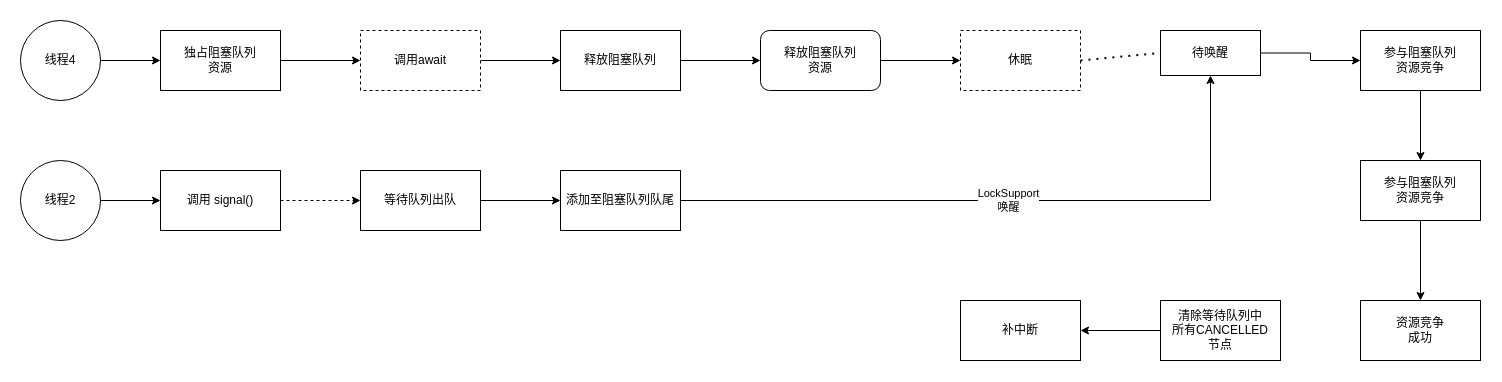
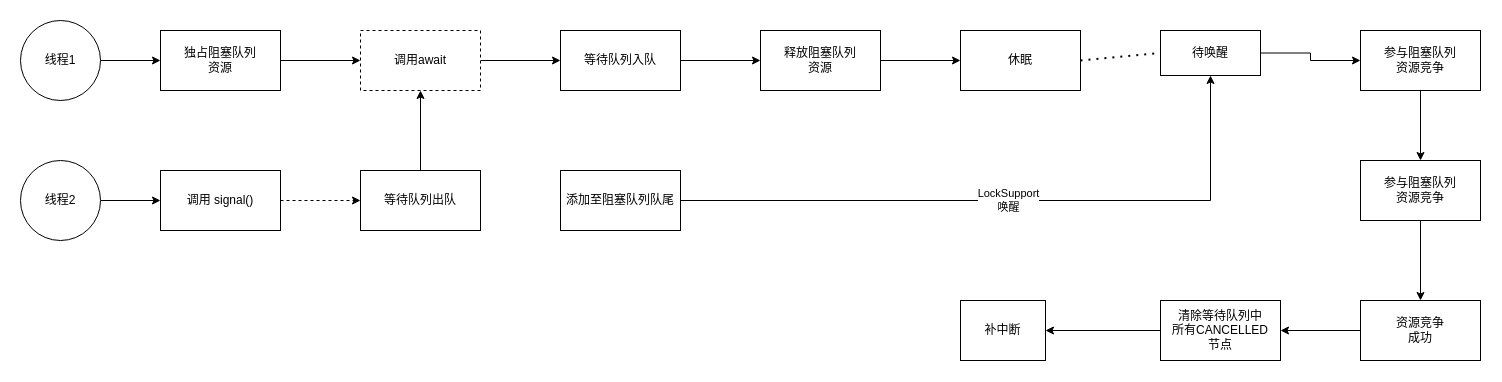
(61, 61) -> (61, 61)
(621, 61) -> (621, 61)
(821, 61) -> (821, 61)
(1021, 61) -> (1021, 61)
(517, 201) -> (421, 134)
(1021, 331) -> (1003, 331)
none -> (1324, 331)
